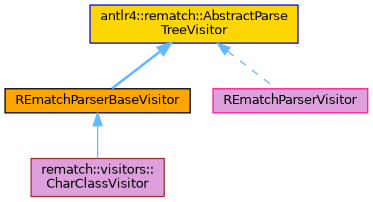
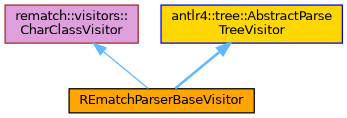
(194, 24) -> (252, 24)
(290, 101) -> none
(98, 142) -> (126, 70)
